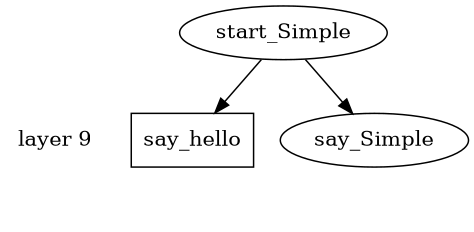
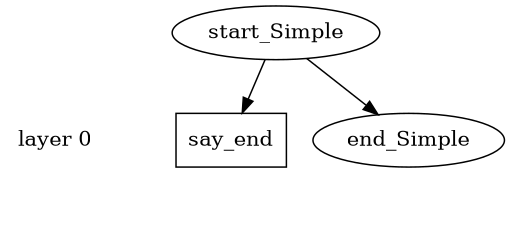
(55, 140) -> (55, 140)
(192, 140) -> (231, 140)
(374, 140) -> (409, 140)
